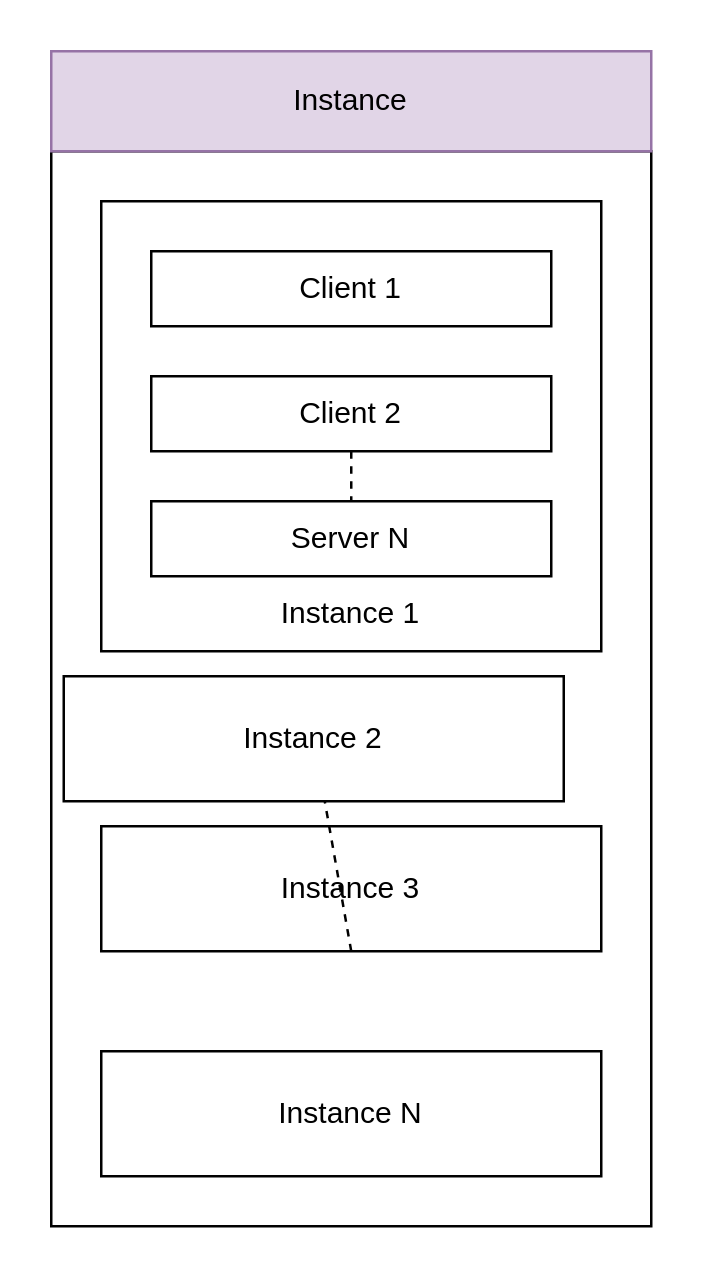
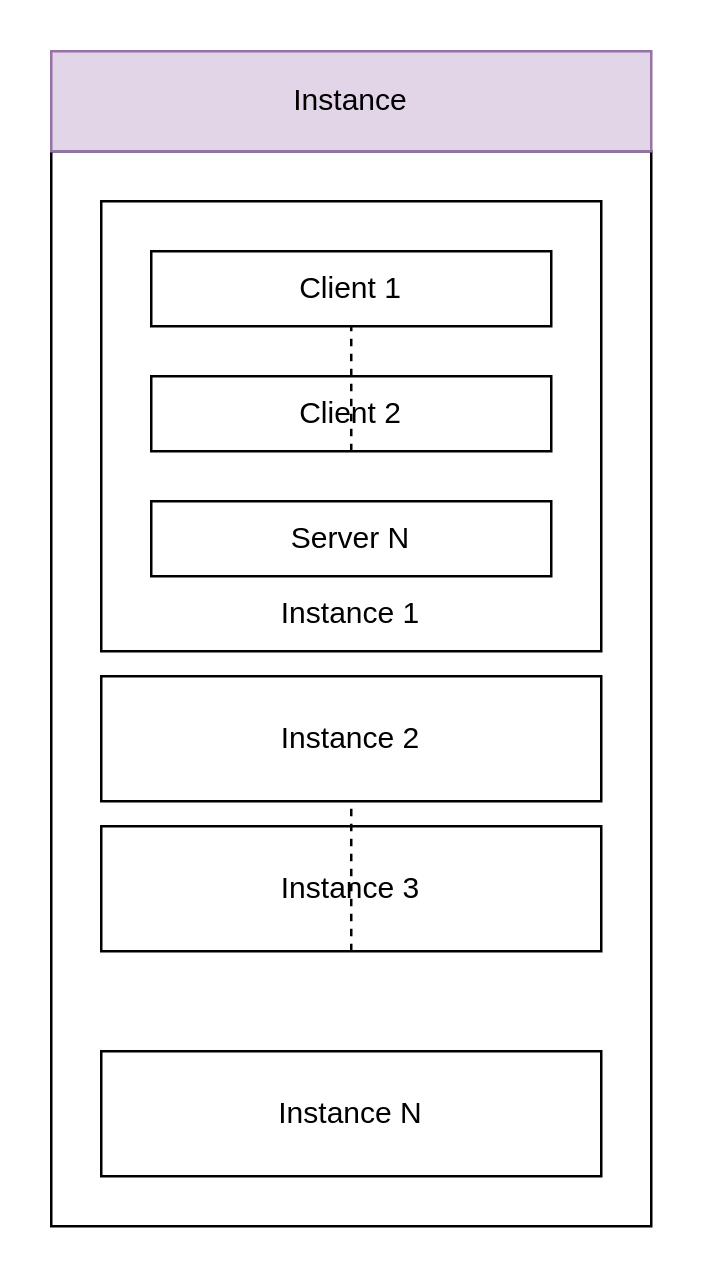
(351, 475) -> (351, 389)
(314, 739) -> (351, 739)
